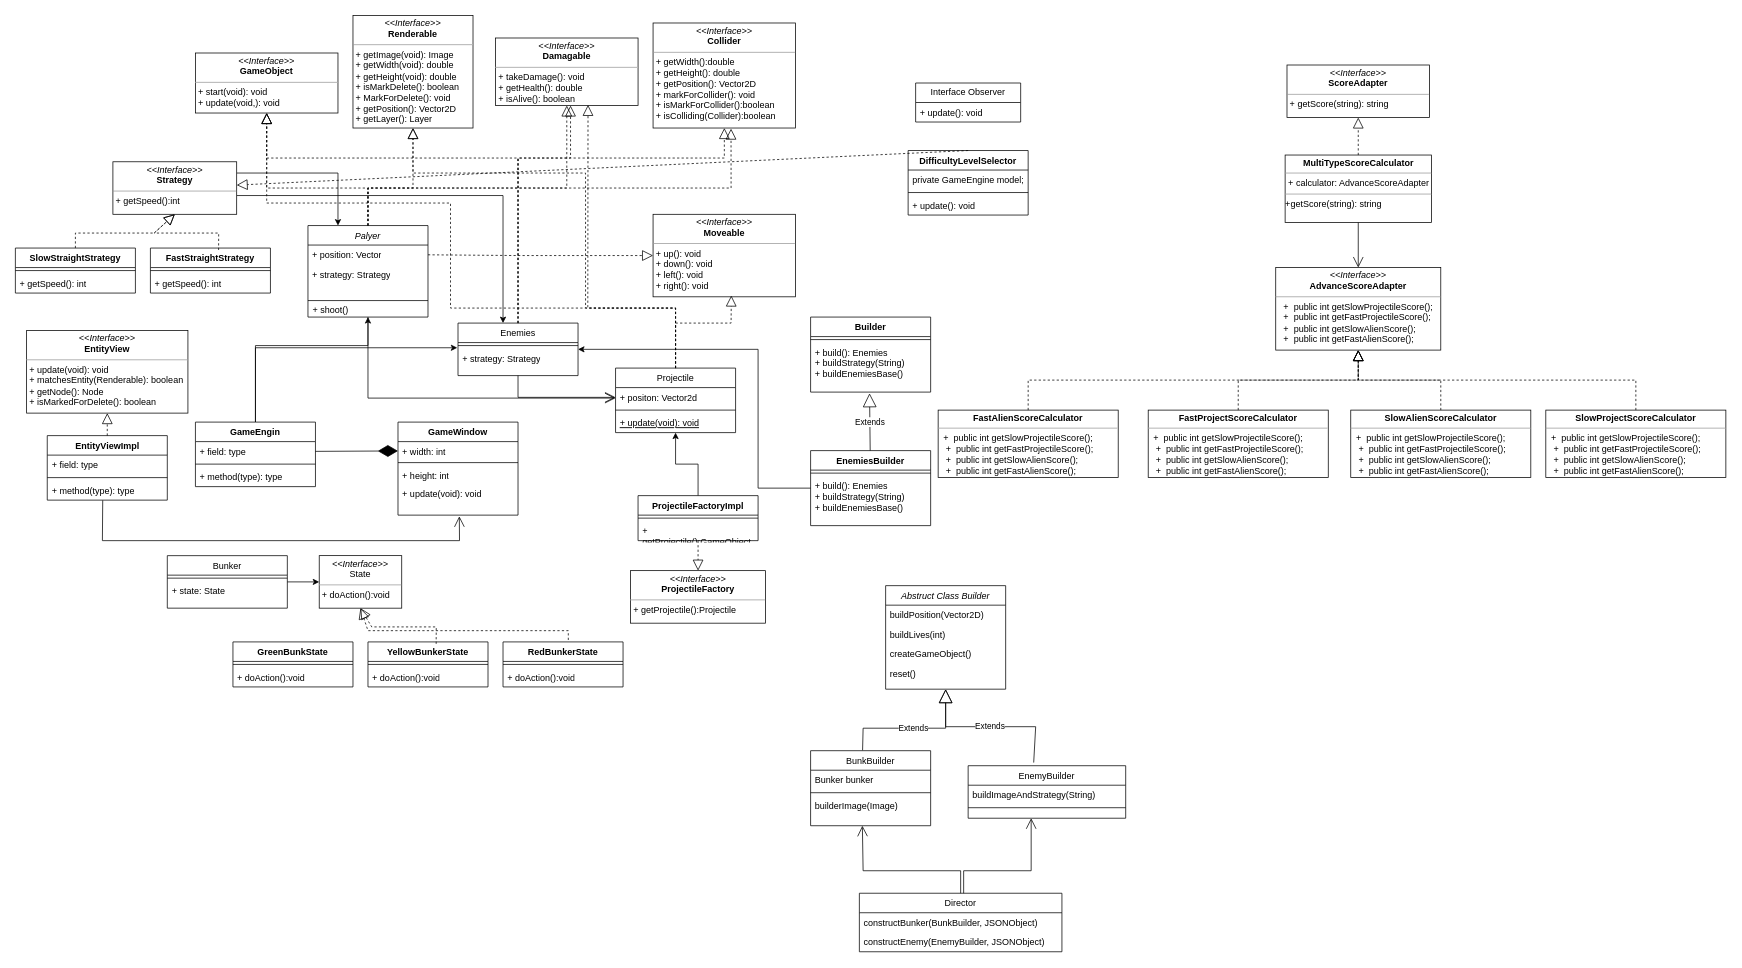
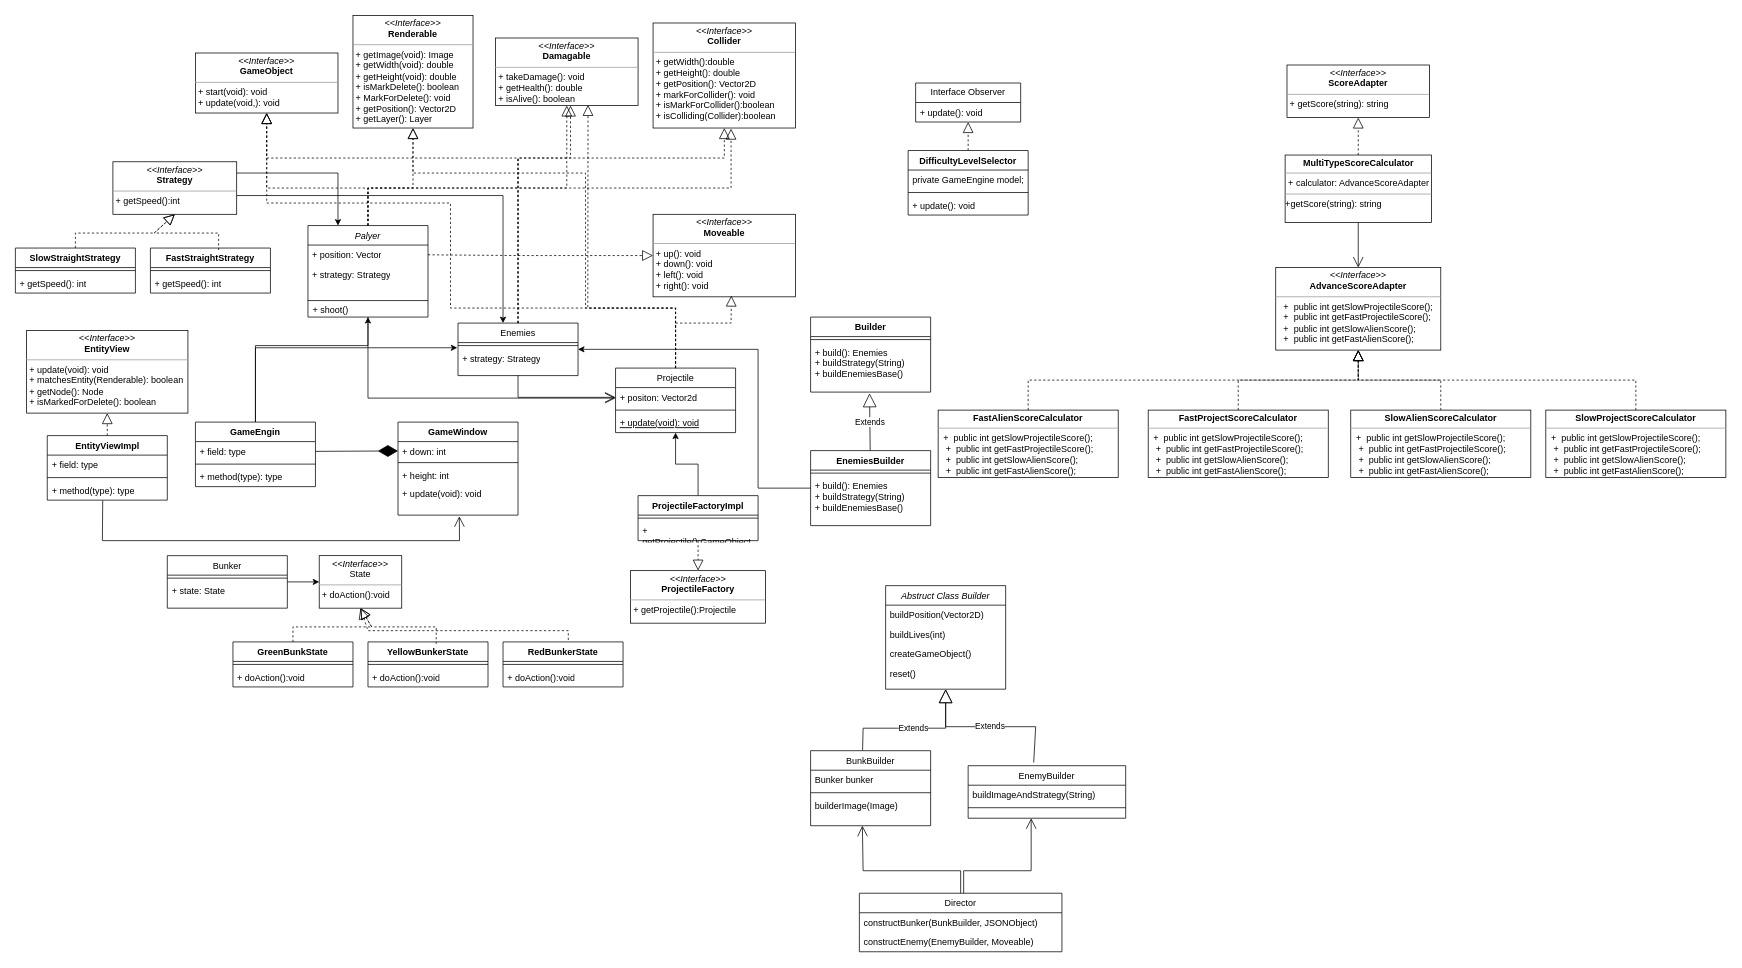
(749, 161) -> (968, 142)
(427, 452) -> (425, 452)
none -> (323, 627)
(960, 943) -> (954, 943)
